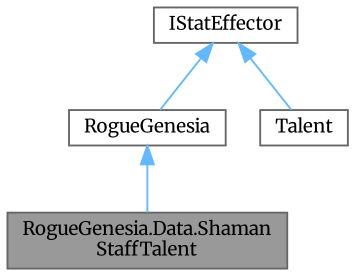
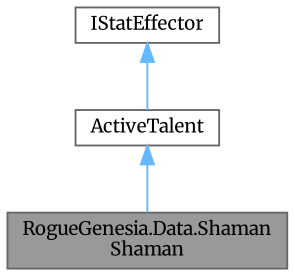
(147, 128) -> (147, 128)
(304, 128) -> none
(147, 241) -> (147, 241)
